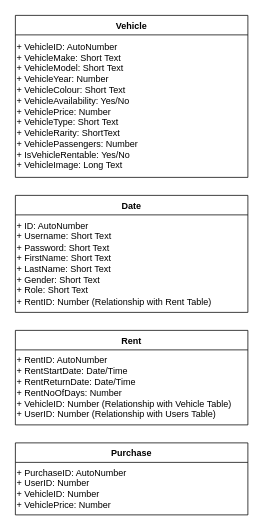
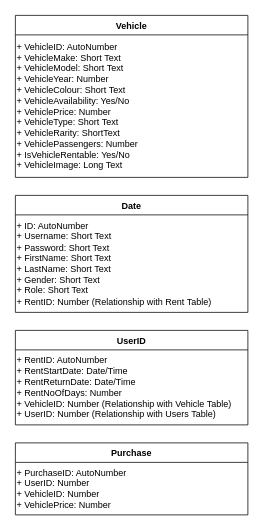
(131, 341) -> (131, 341)
